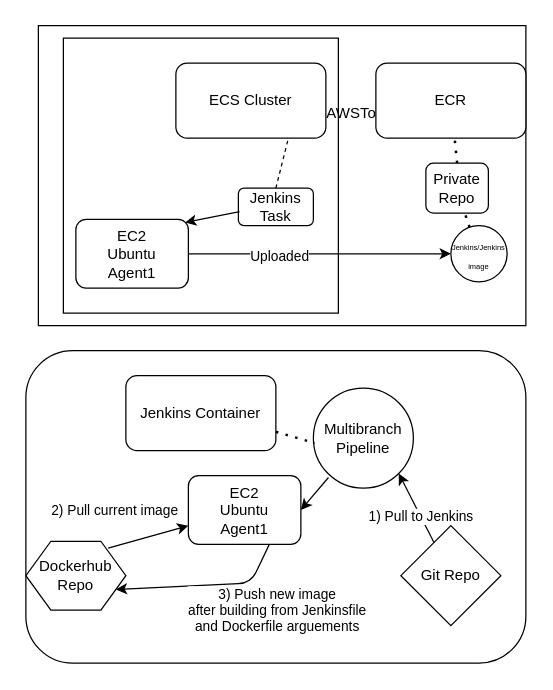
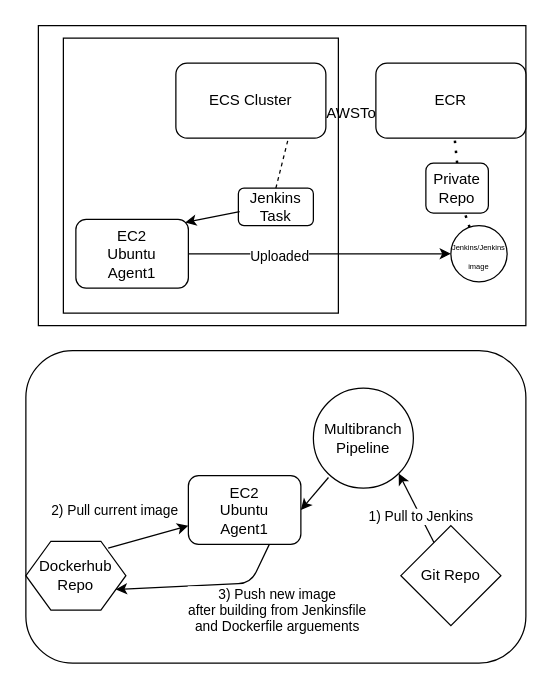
(201, 413) -> none
(289, 436) -> none
